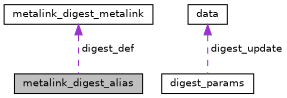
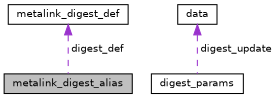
(79, 14) -> (68, 14)
